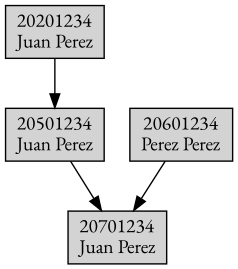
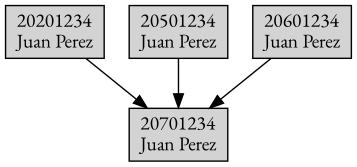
(55, 76) -> (111, 79)
(181, 135) -> (302, 32)
